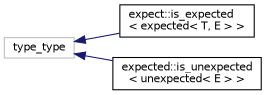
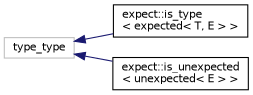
(187, 21) -> (181, 21)
(187, 74) -> (181, 74)
